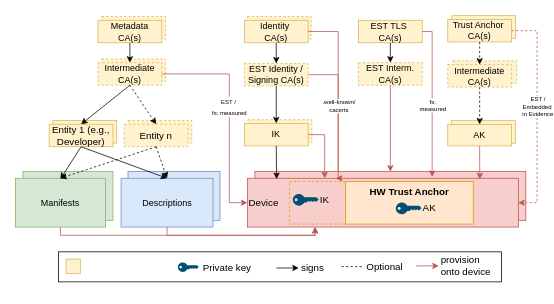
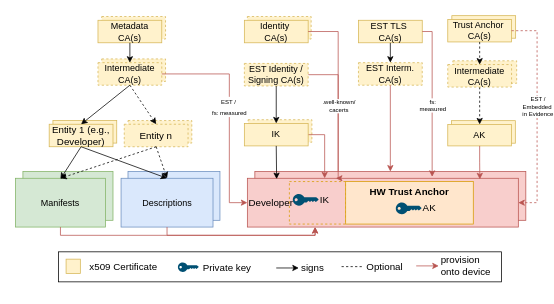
(276, 50) -> none
(264, 203) -> (272, 203)
none -> (118, 265)
